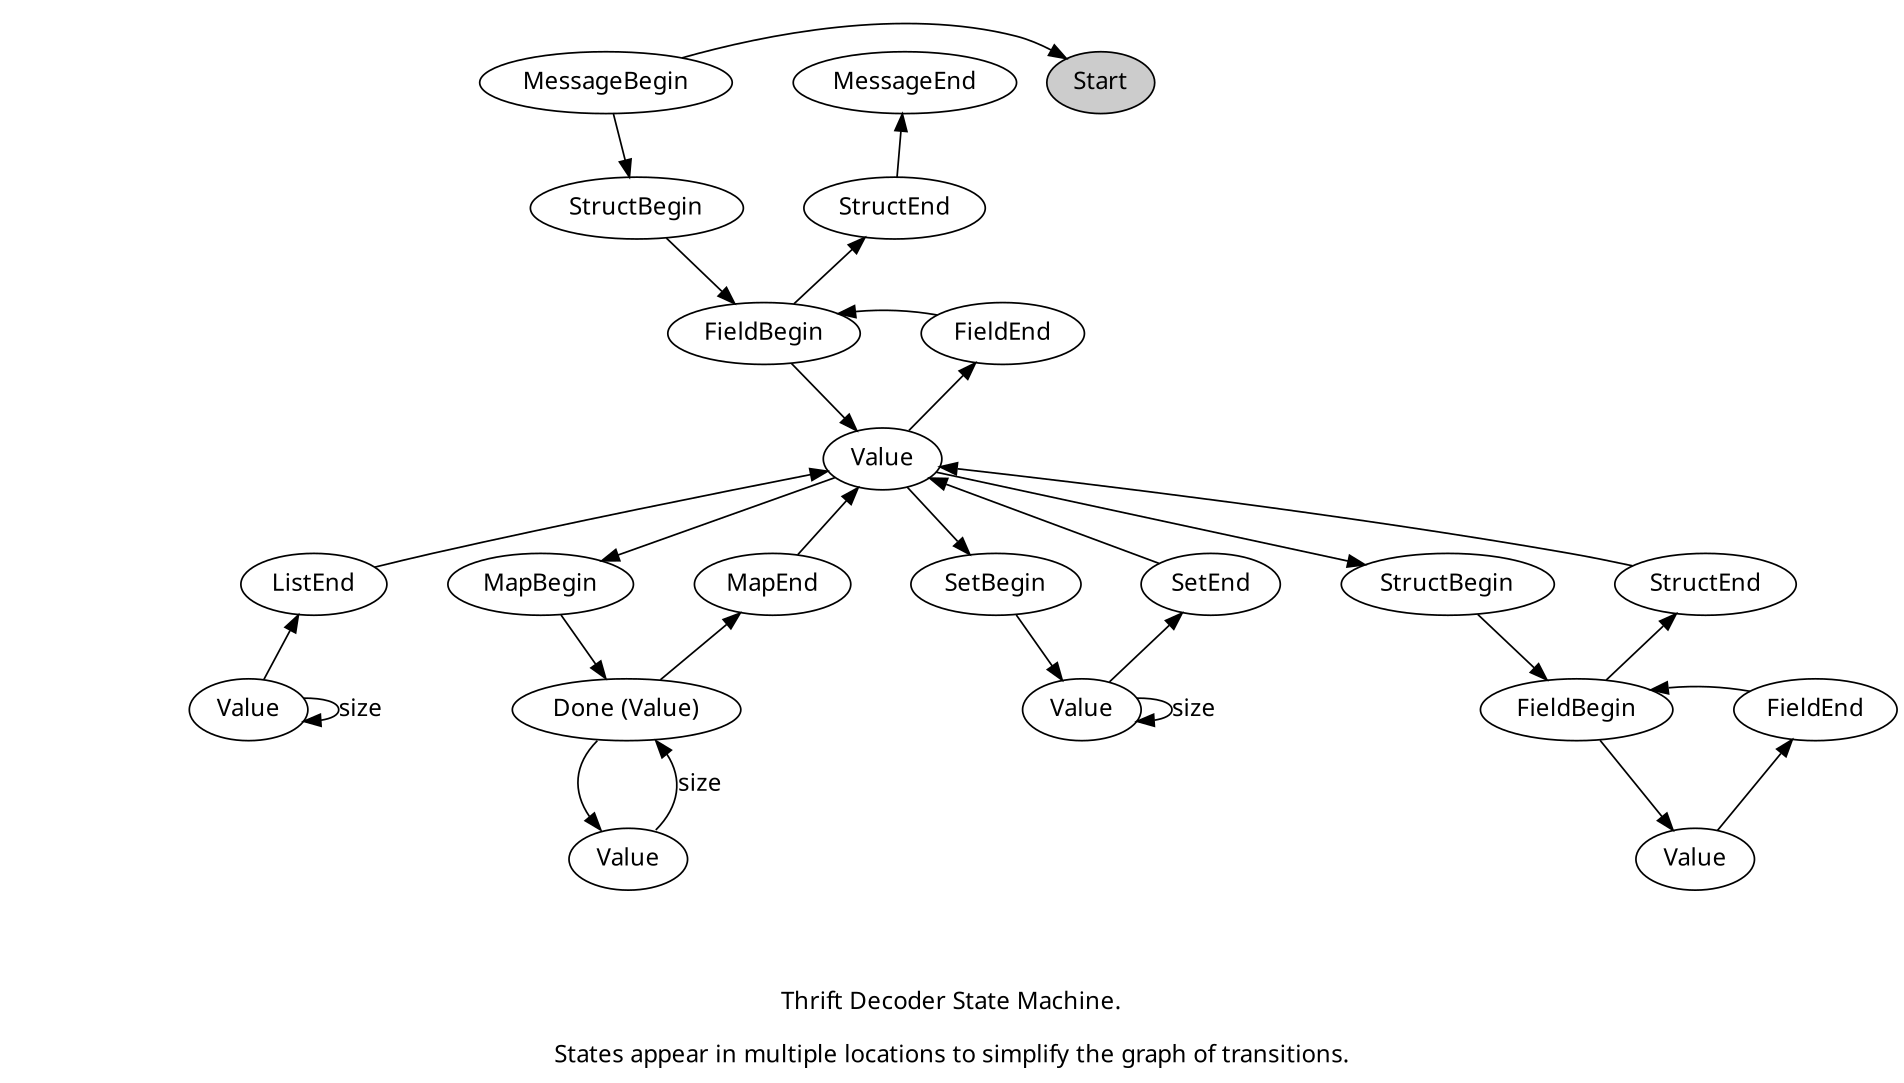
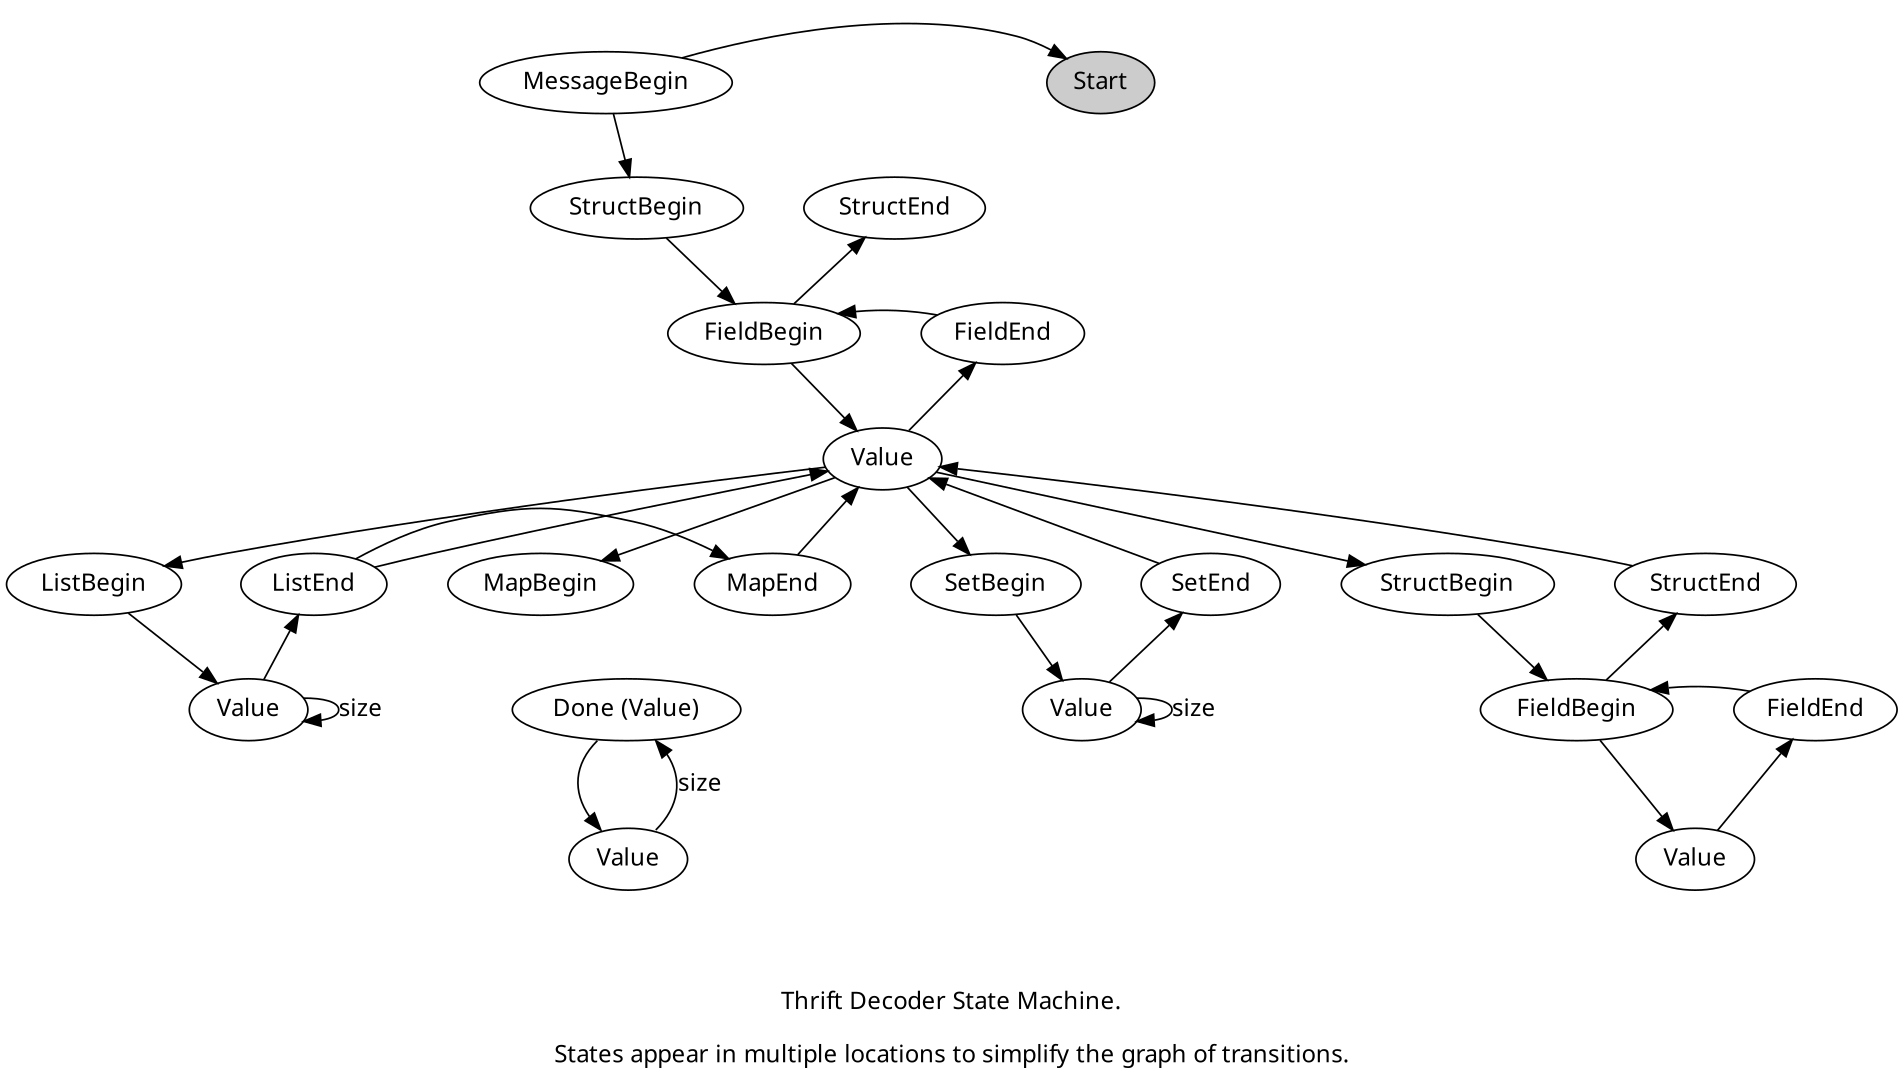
(905, 83) -> none
none -> (94, 584)
(578, 640) -> none
(694, 652) -> (570, 510)
